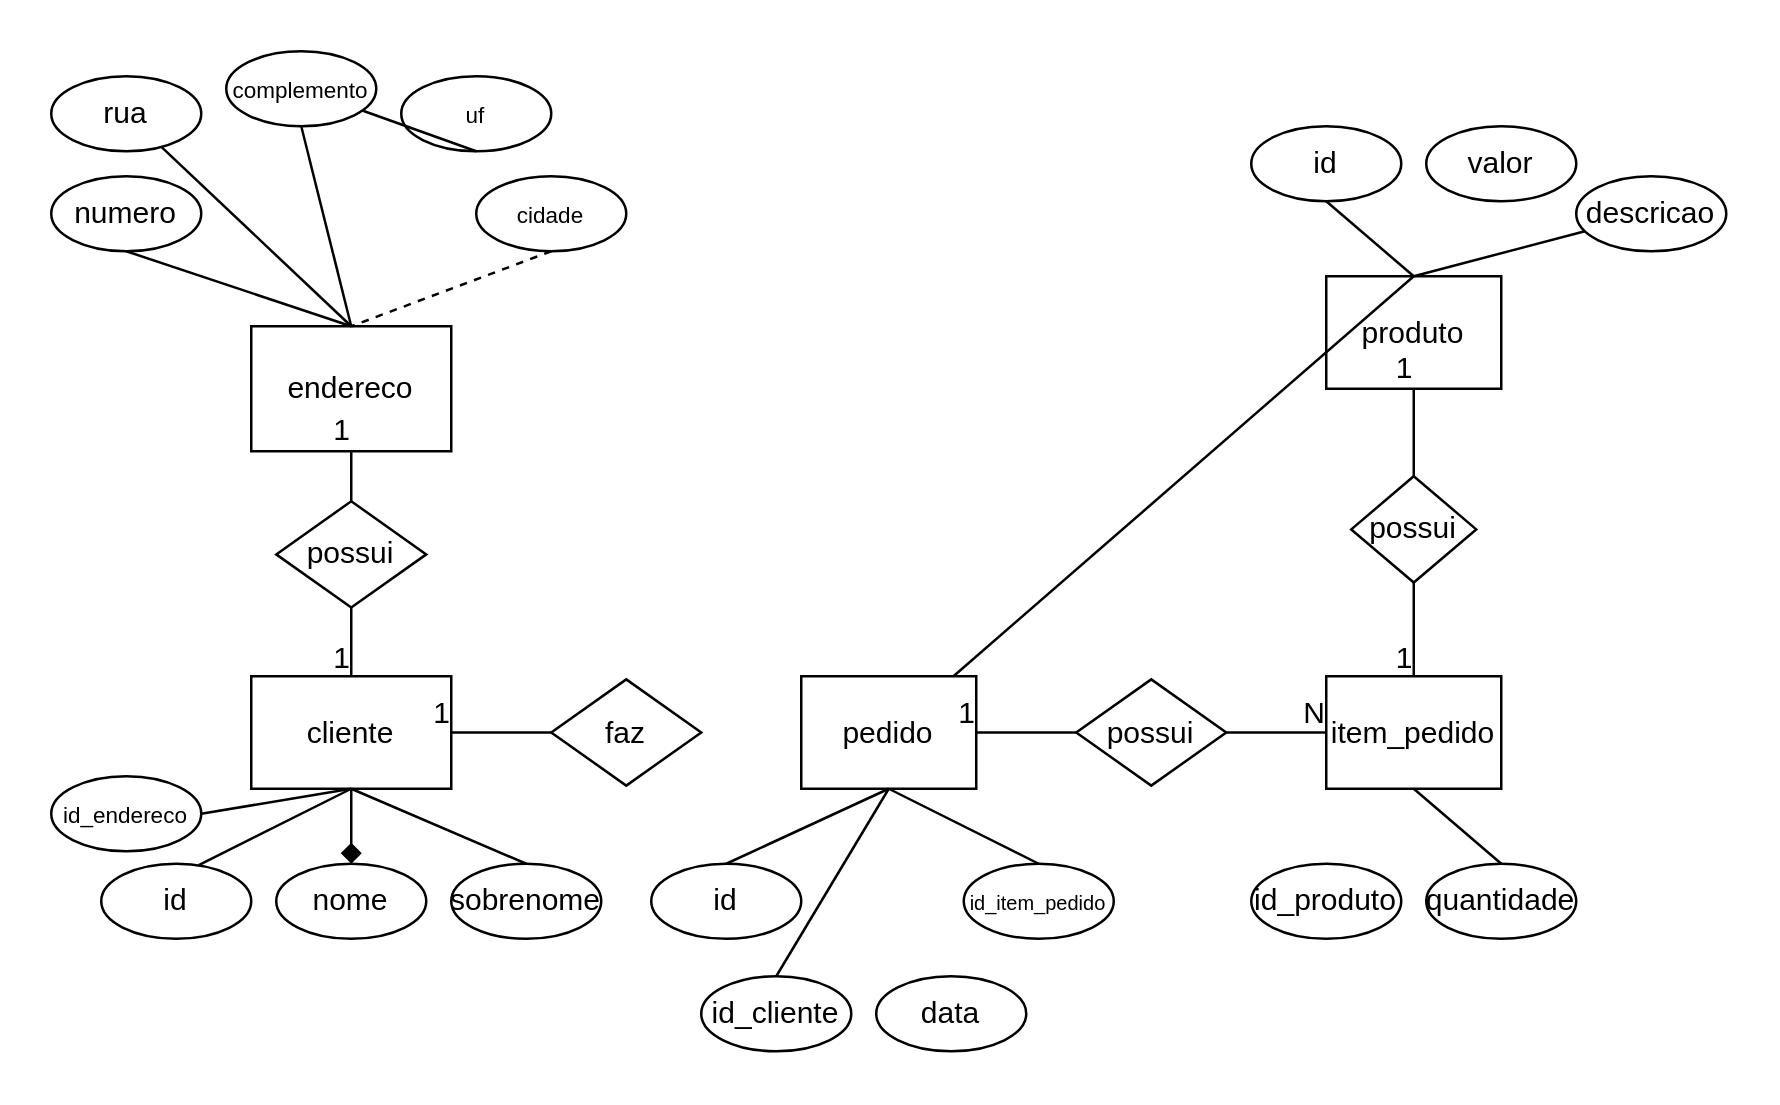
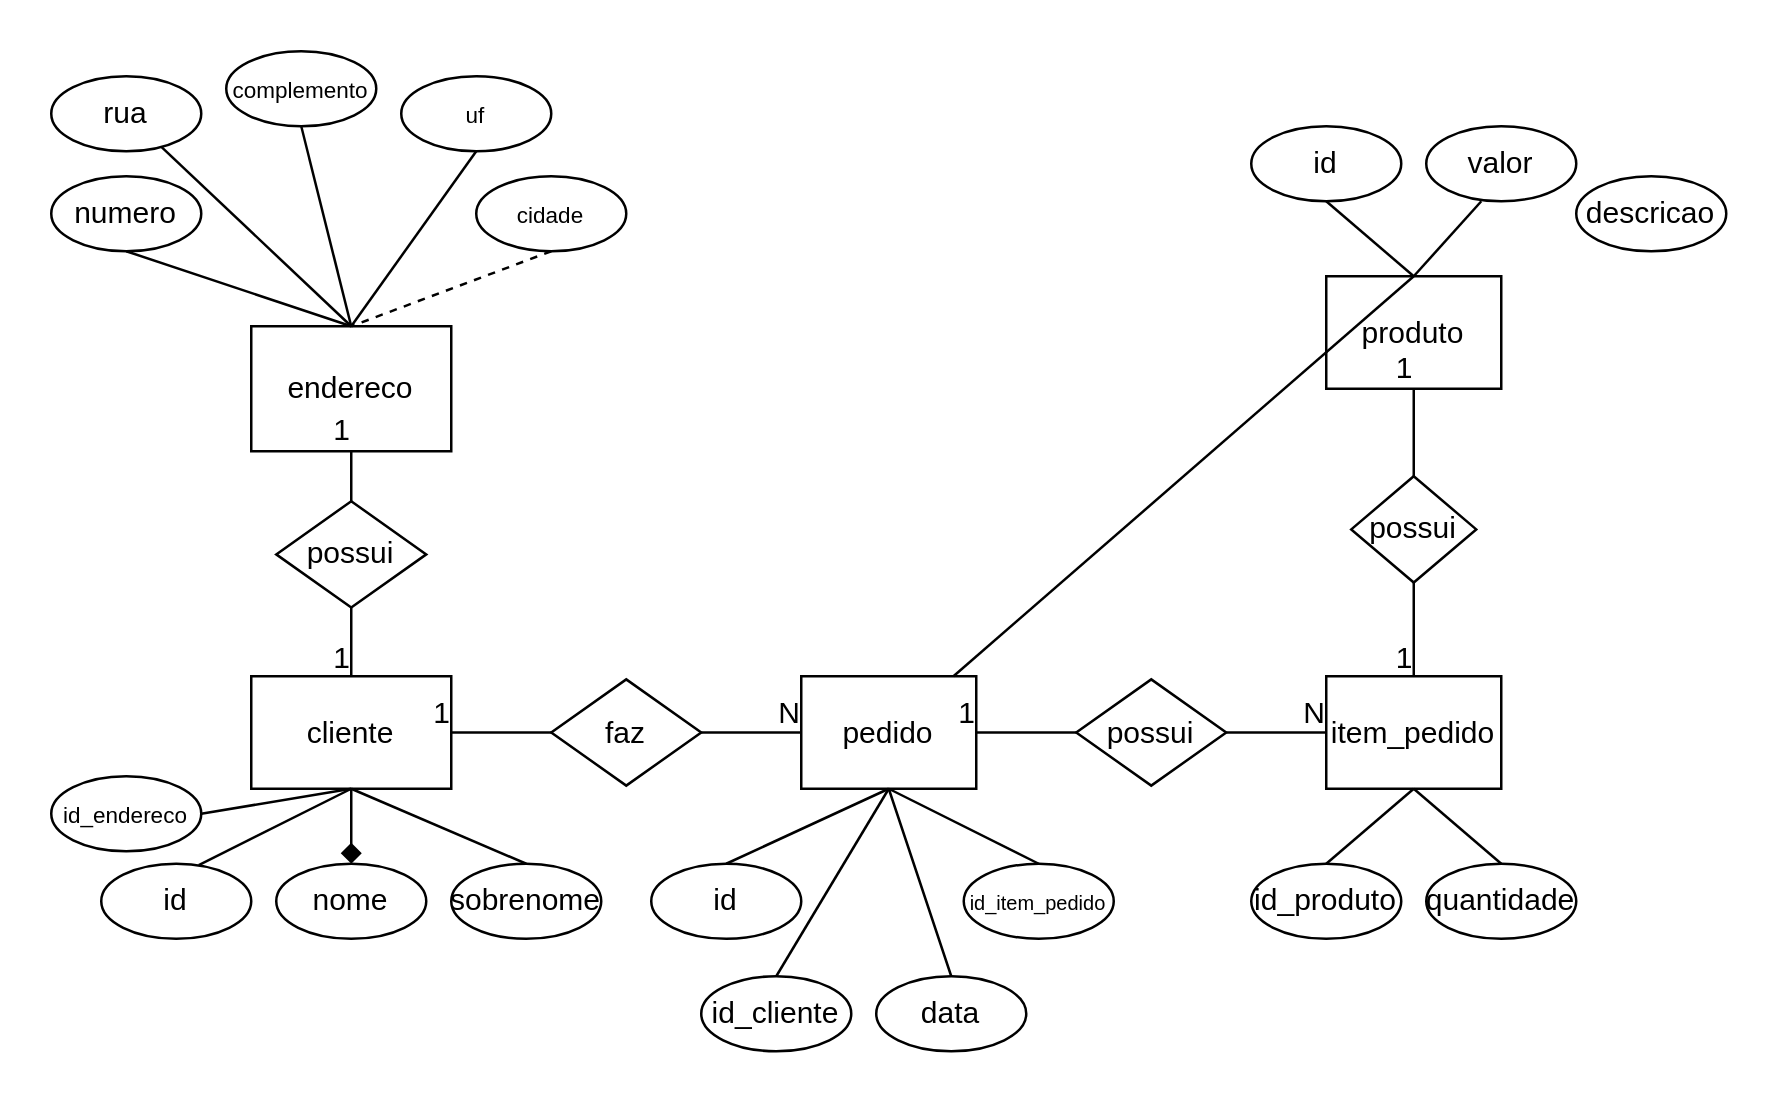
(420, 131) -> (416, 235)
(1499, 254) -> (1448, 238)
none -> (751, 733)
none -> (1368, 828)
none -> (921, 885)
